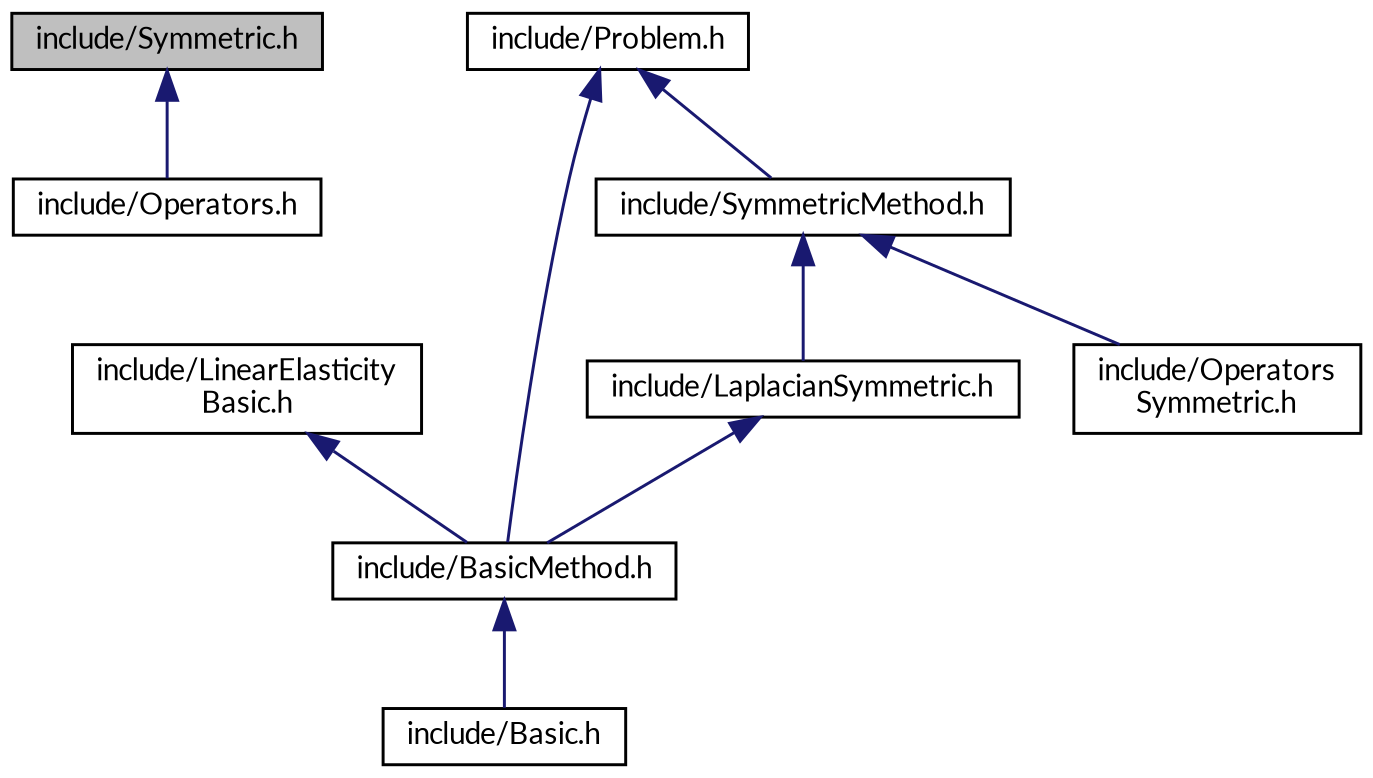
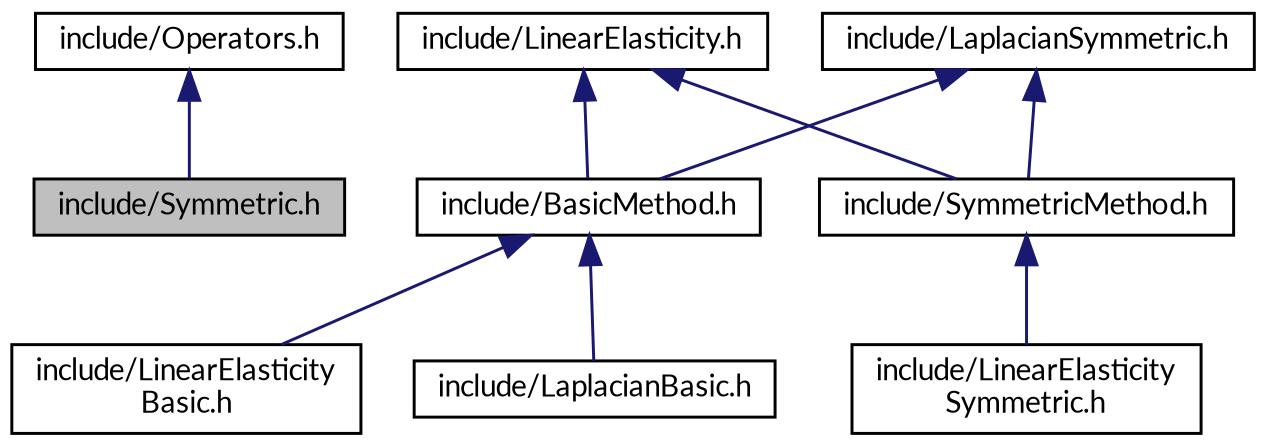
(608, 41) -> (583, 41)
(167, 140) -> (189, 140)
(803, 313) -> (1031, 139)
(1217, 389) -> (1027, 389)
(400, 497) -> (393, 296)
(504, 737) -> (595, 389)
